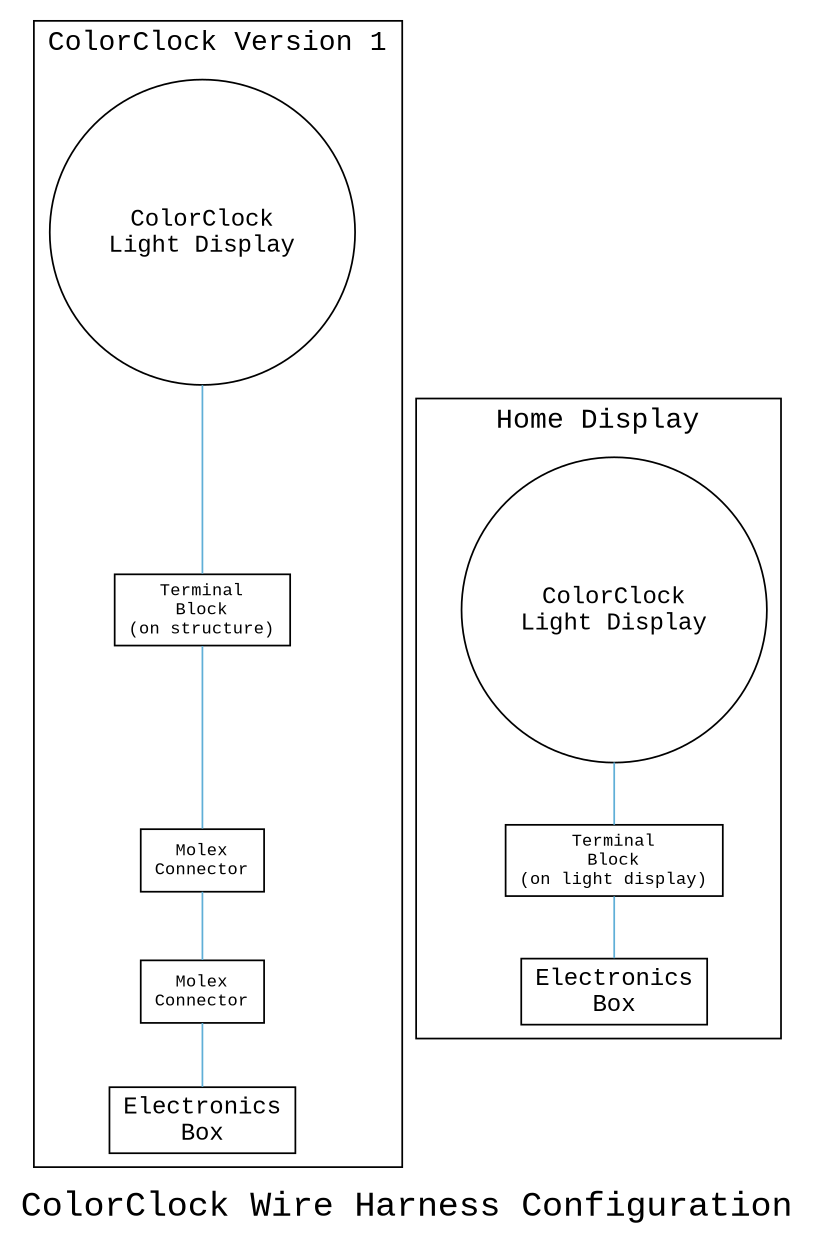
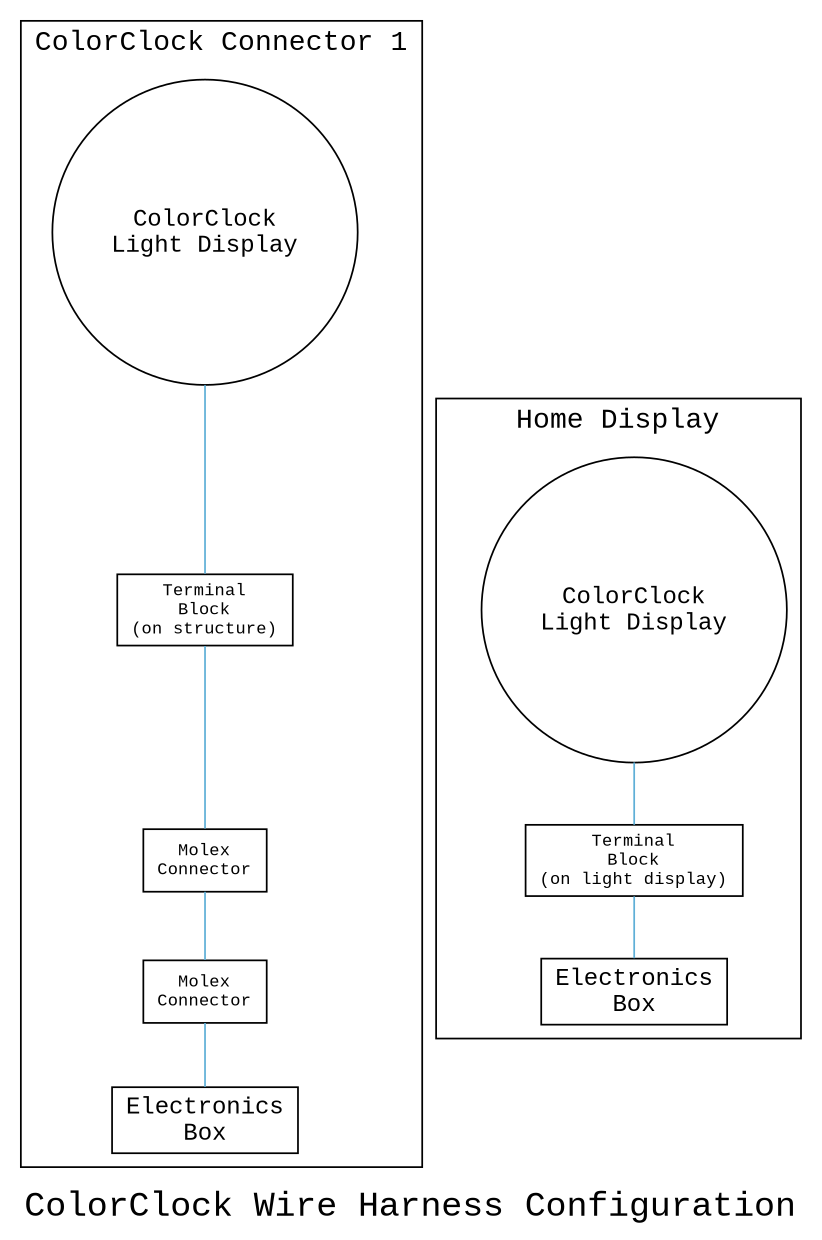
(218, 43) -> (222, 43)
